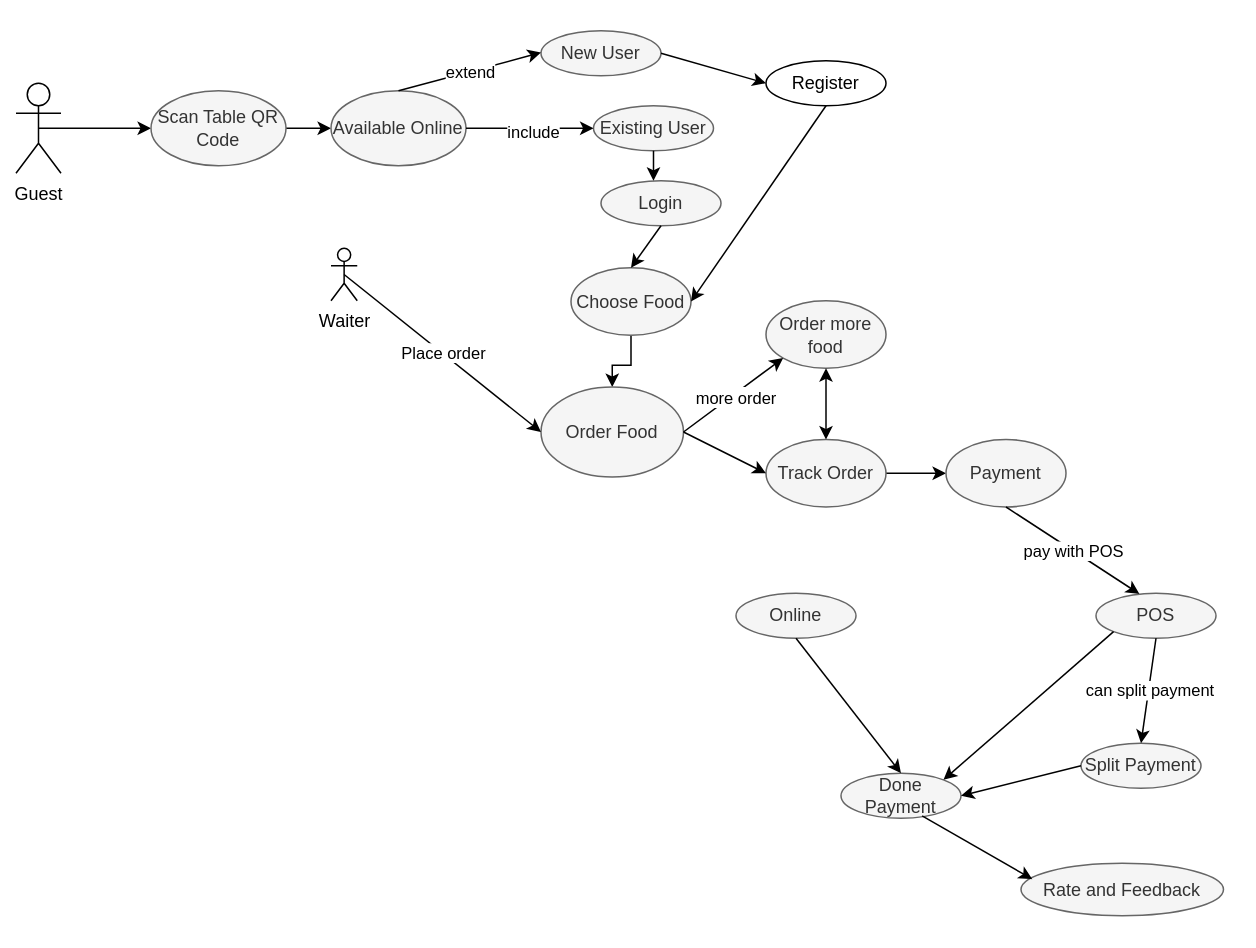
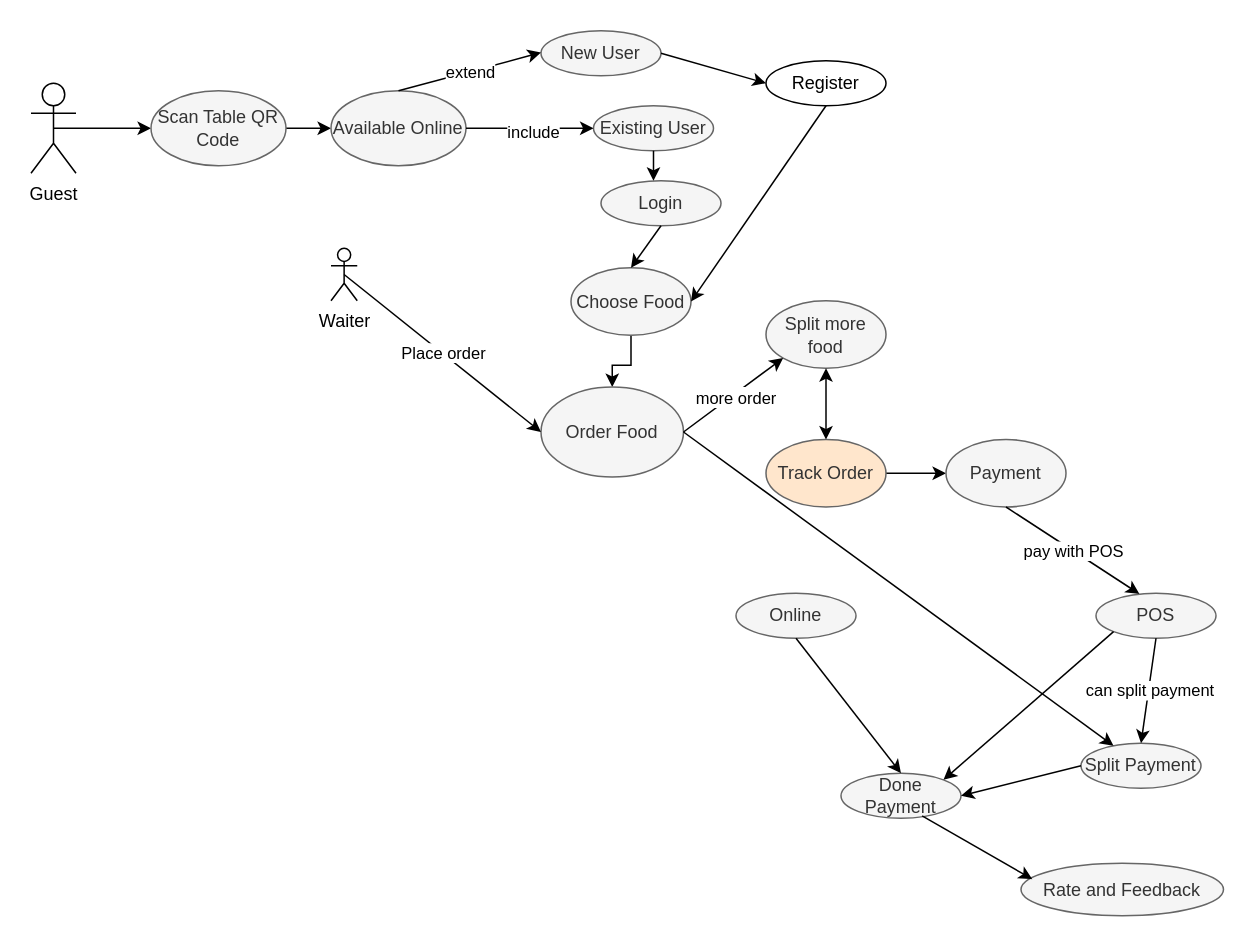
(38, 128) -> (53, 128)
(826, 335) -> (826, 335)
(721, 451) -> (895, 587)
(826, 473) -> (826, 473)
